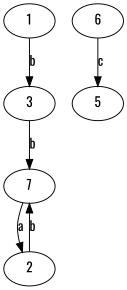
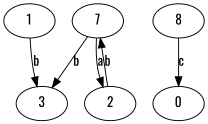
(98, 21) -> (179, 21)
(98, 104) -> (179, 104)
(29, 140) -> (73, 58)
